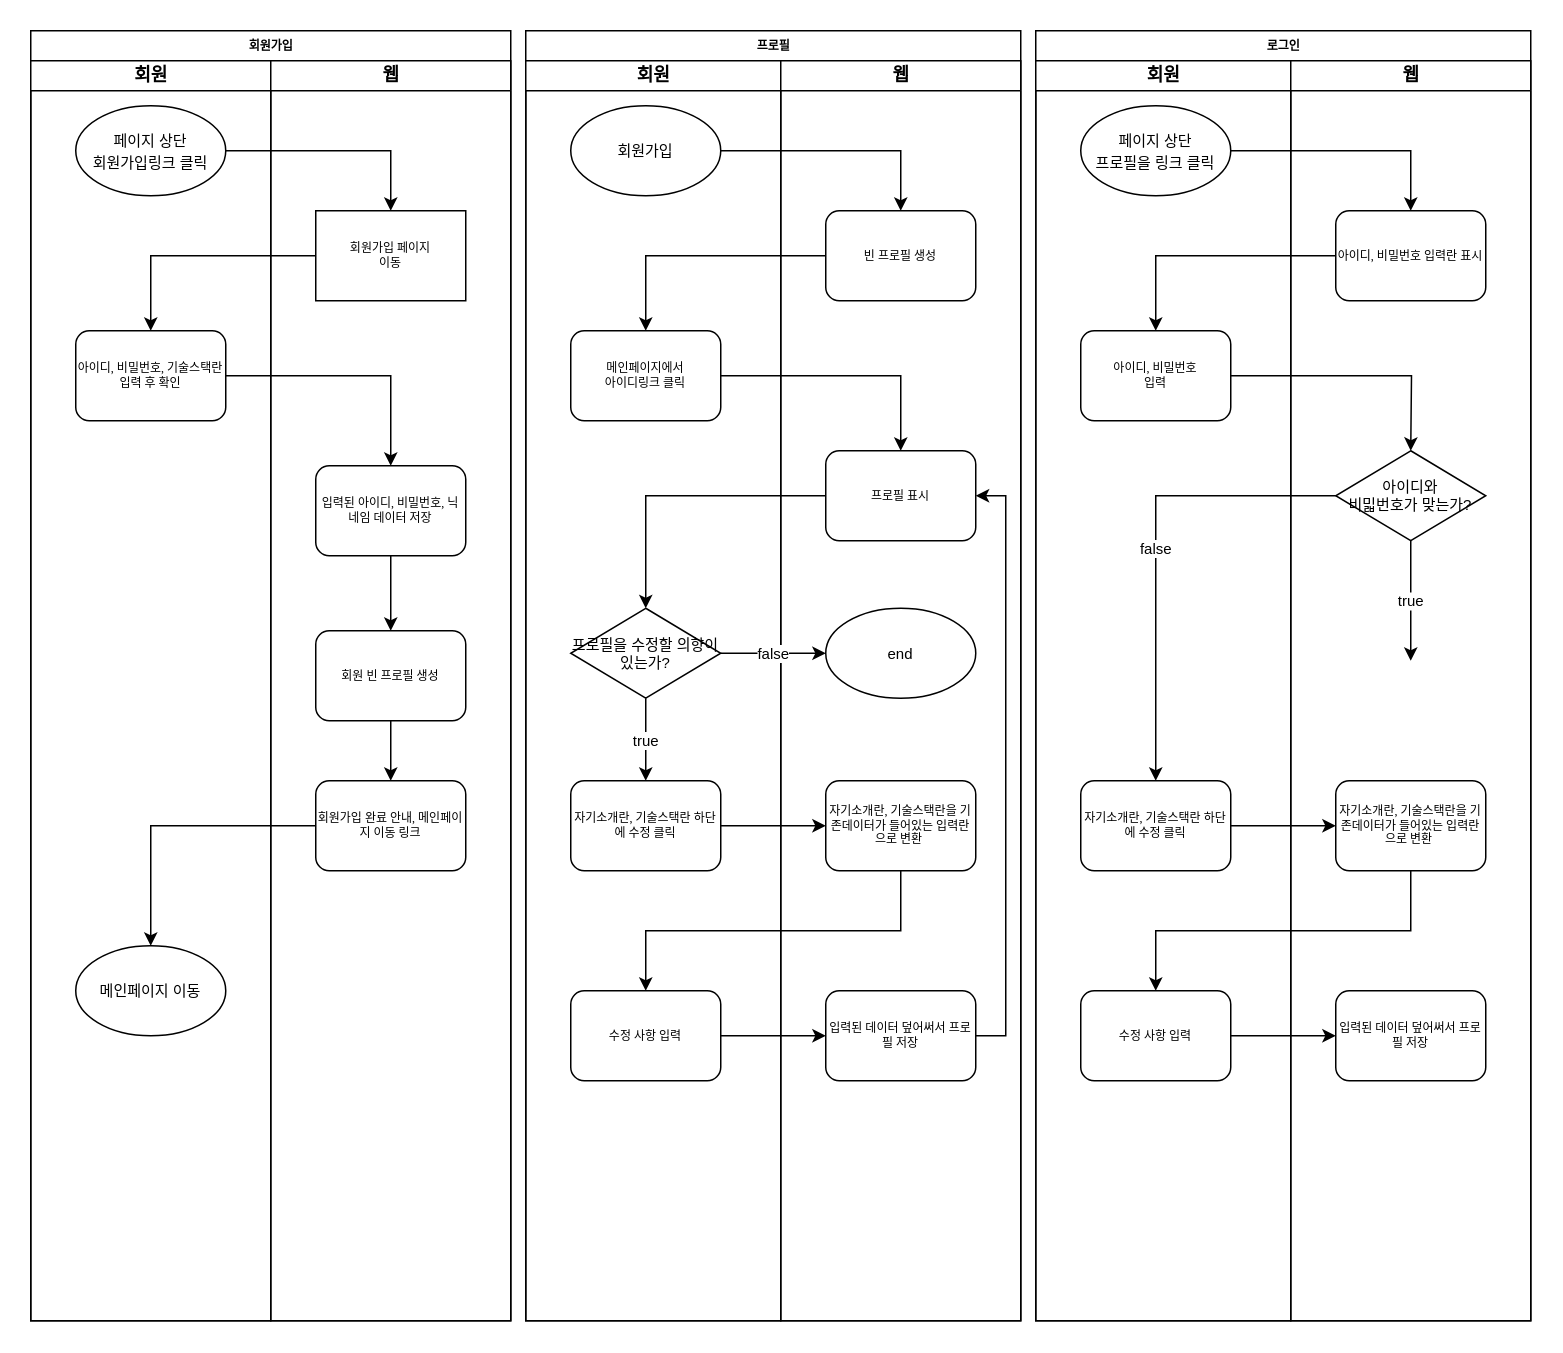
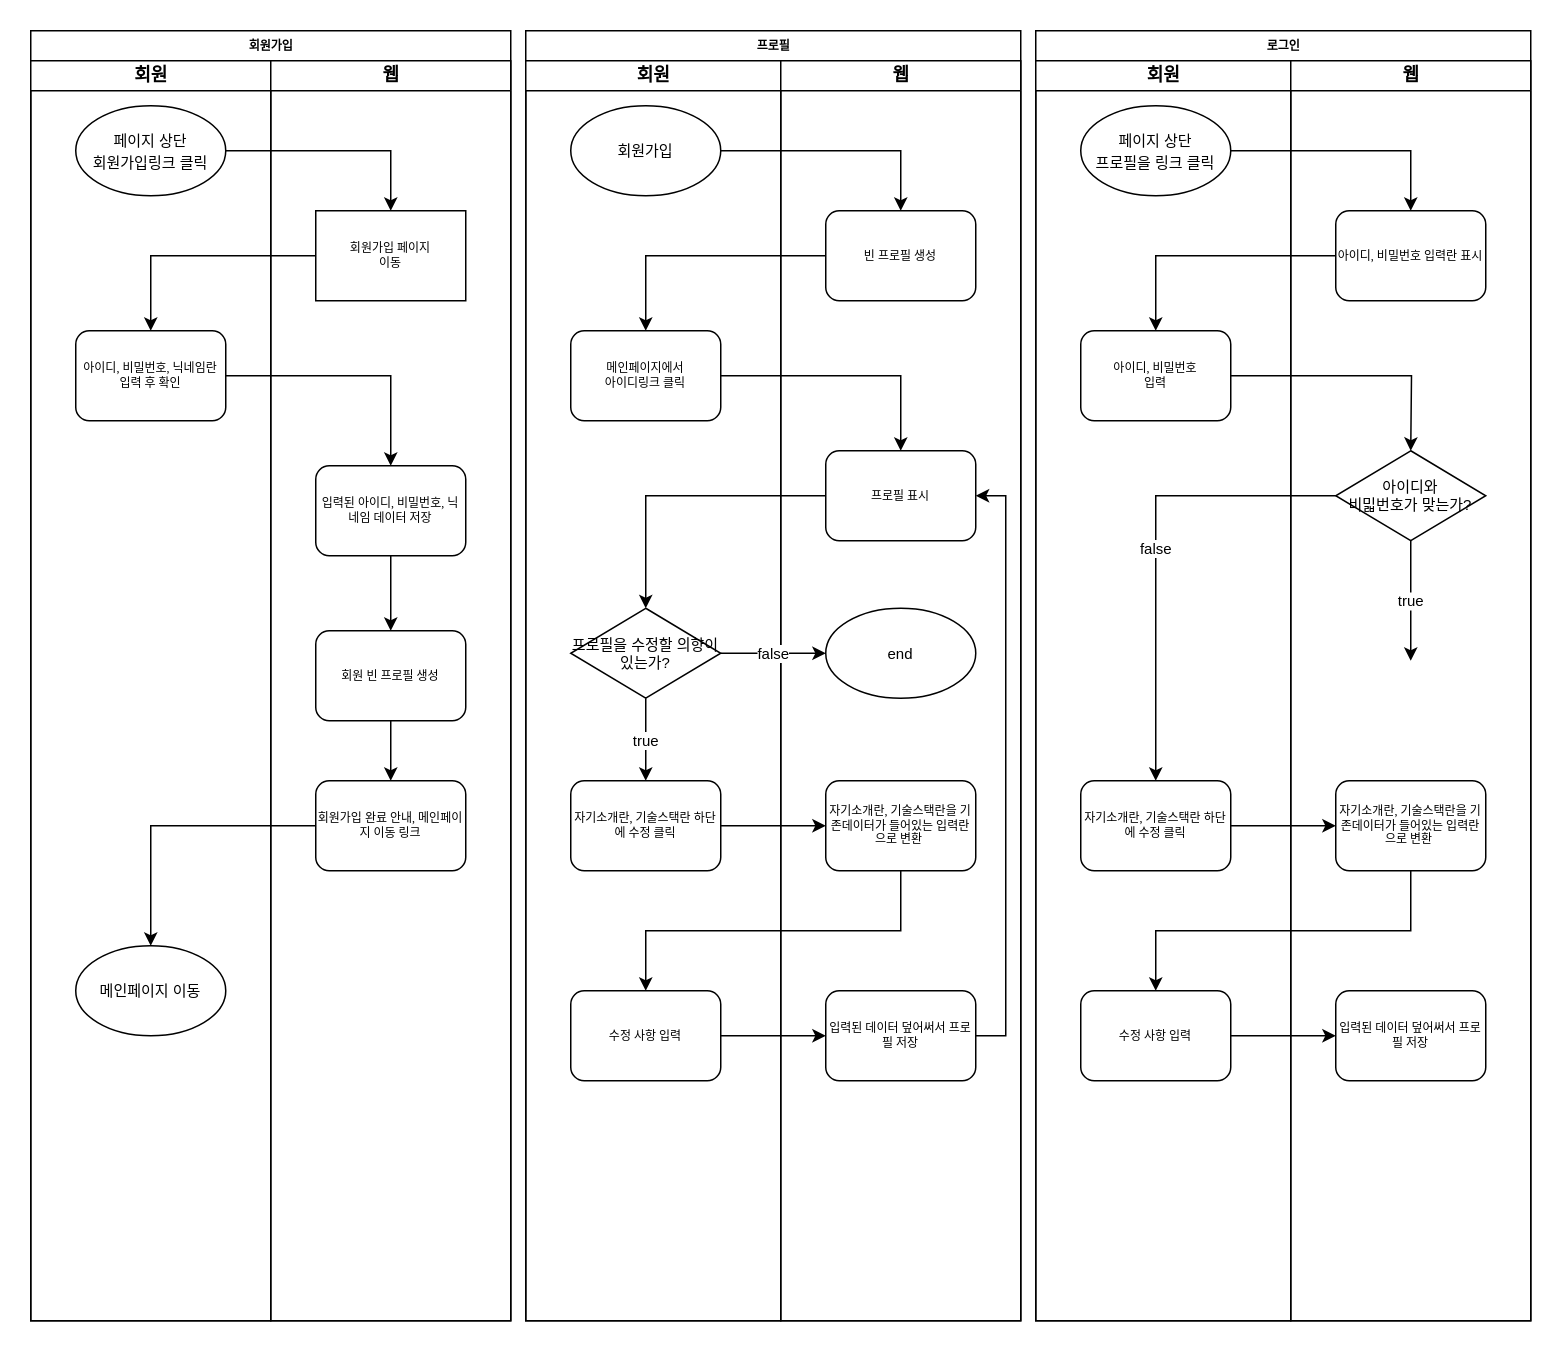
(151, 376) -> (151, 376)
